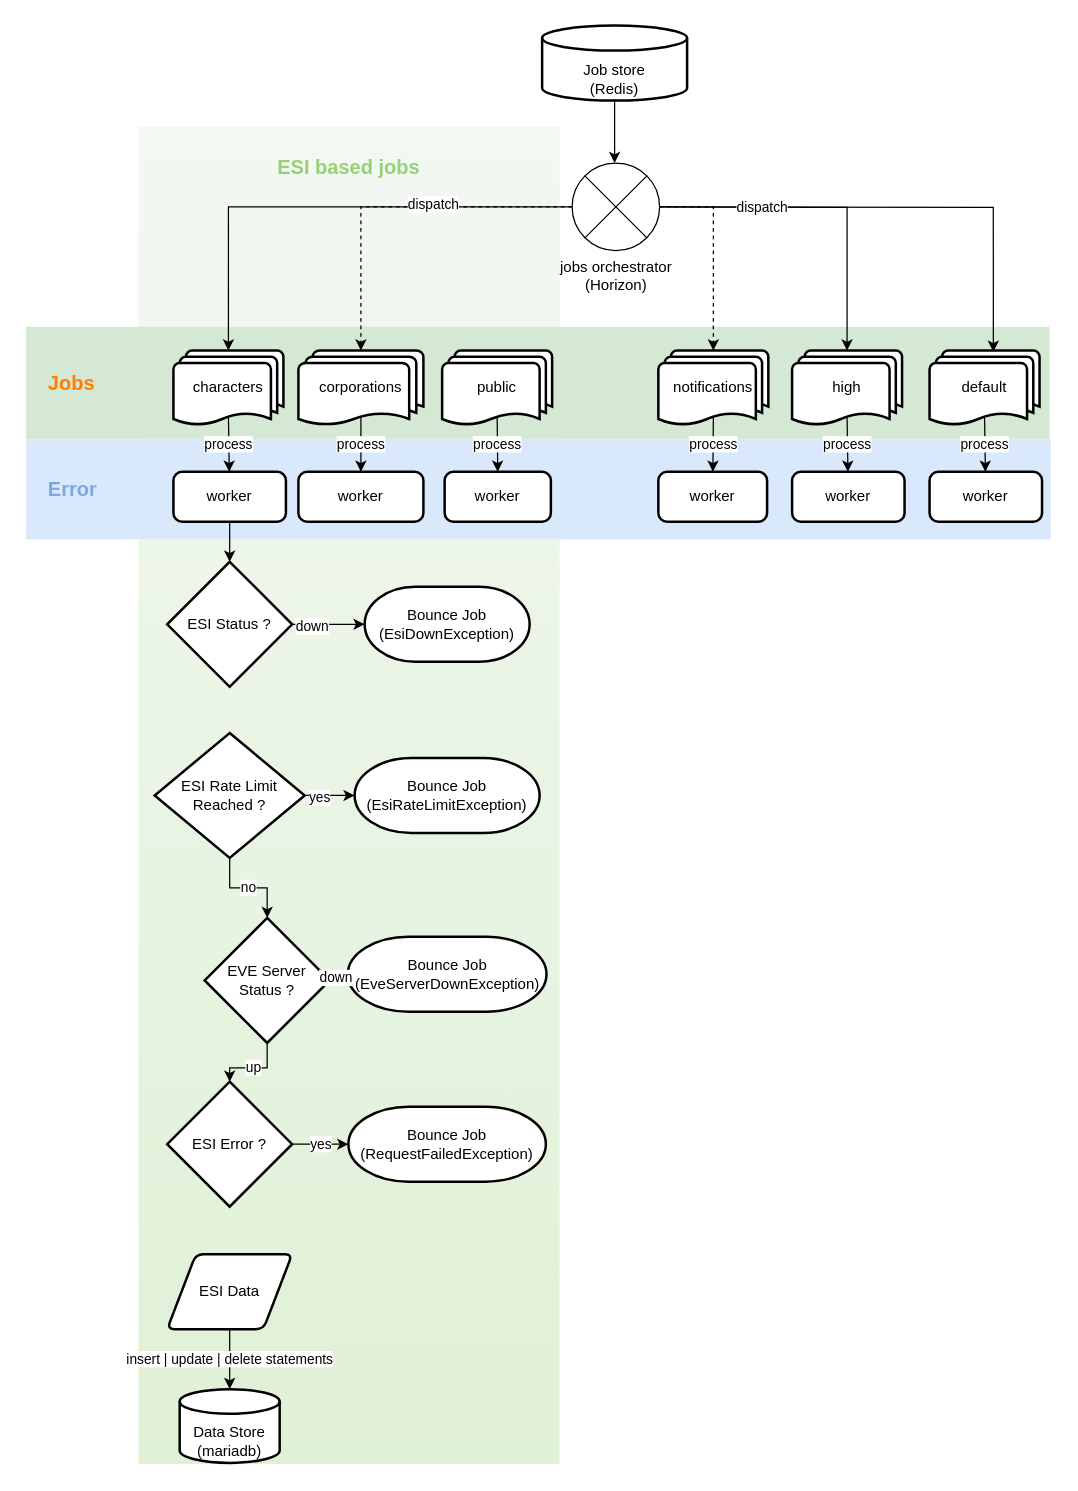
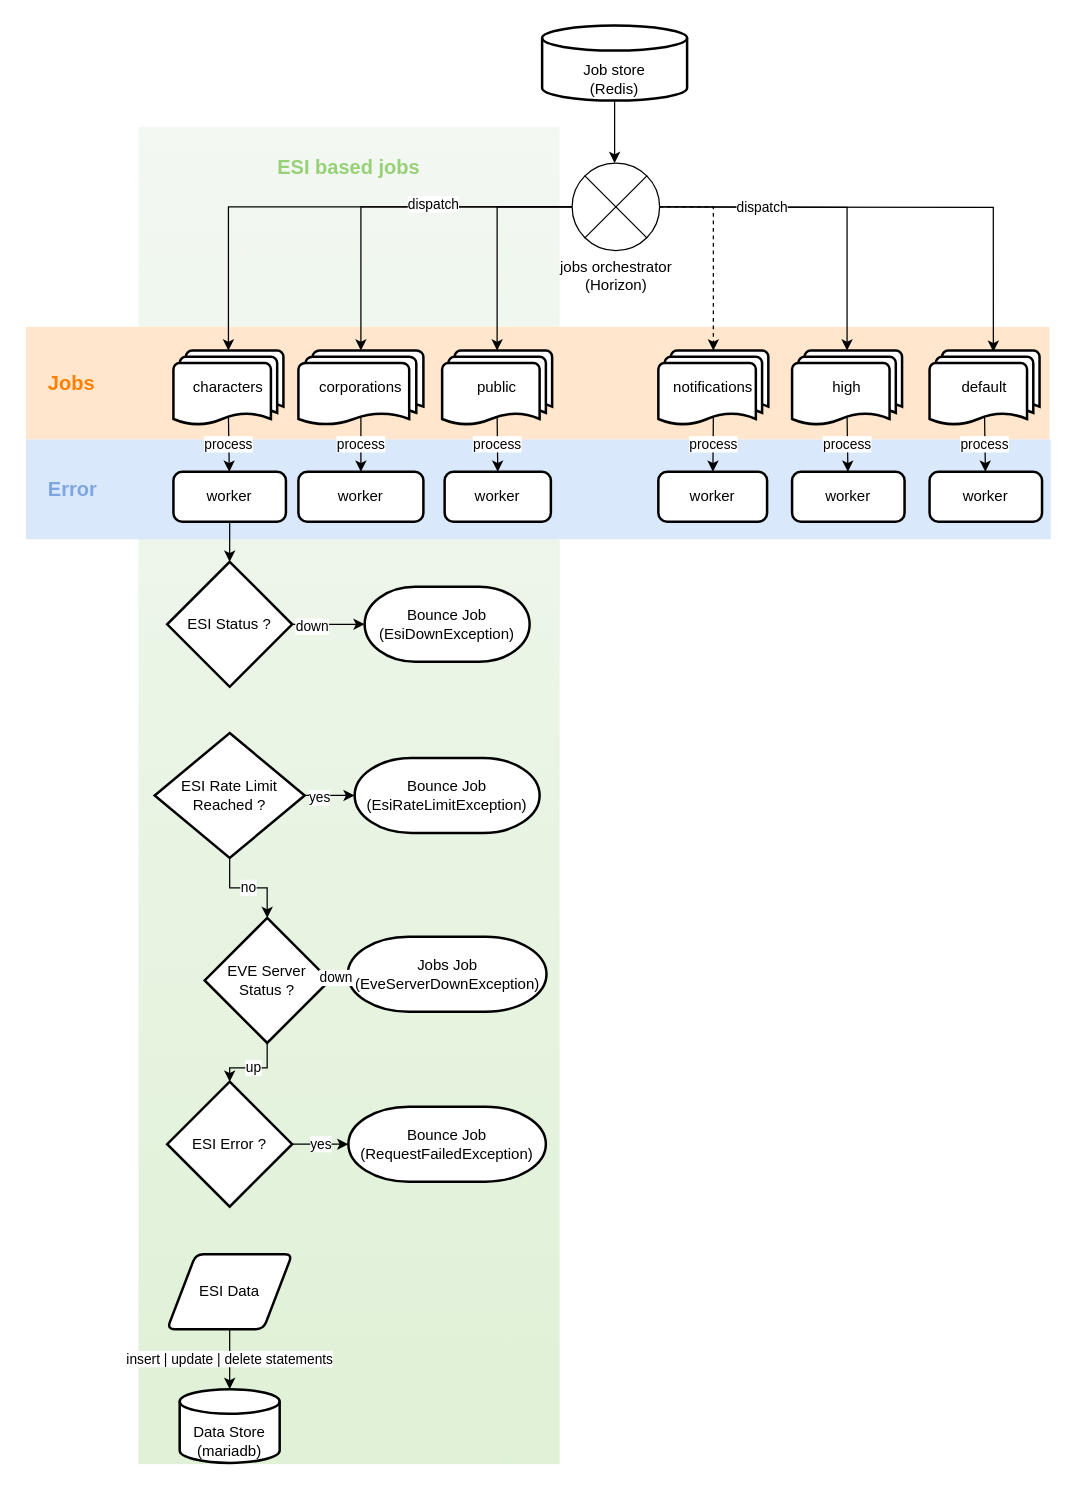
(361, 274) -> (361, 274)
none -> (497, 275)
(71, 383) -> (71, 383)
(448, 974) -> (448, 974)
